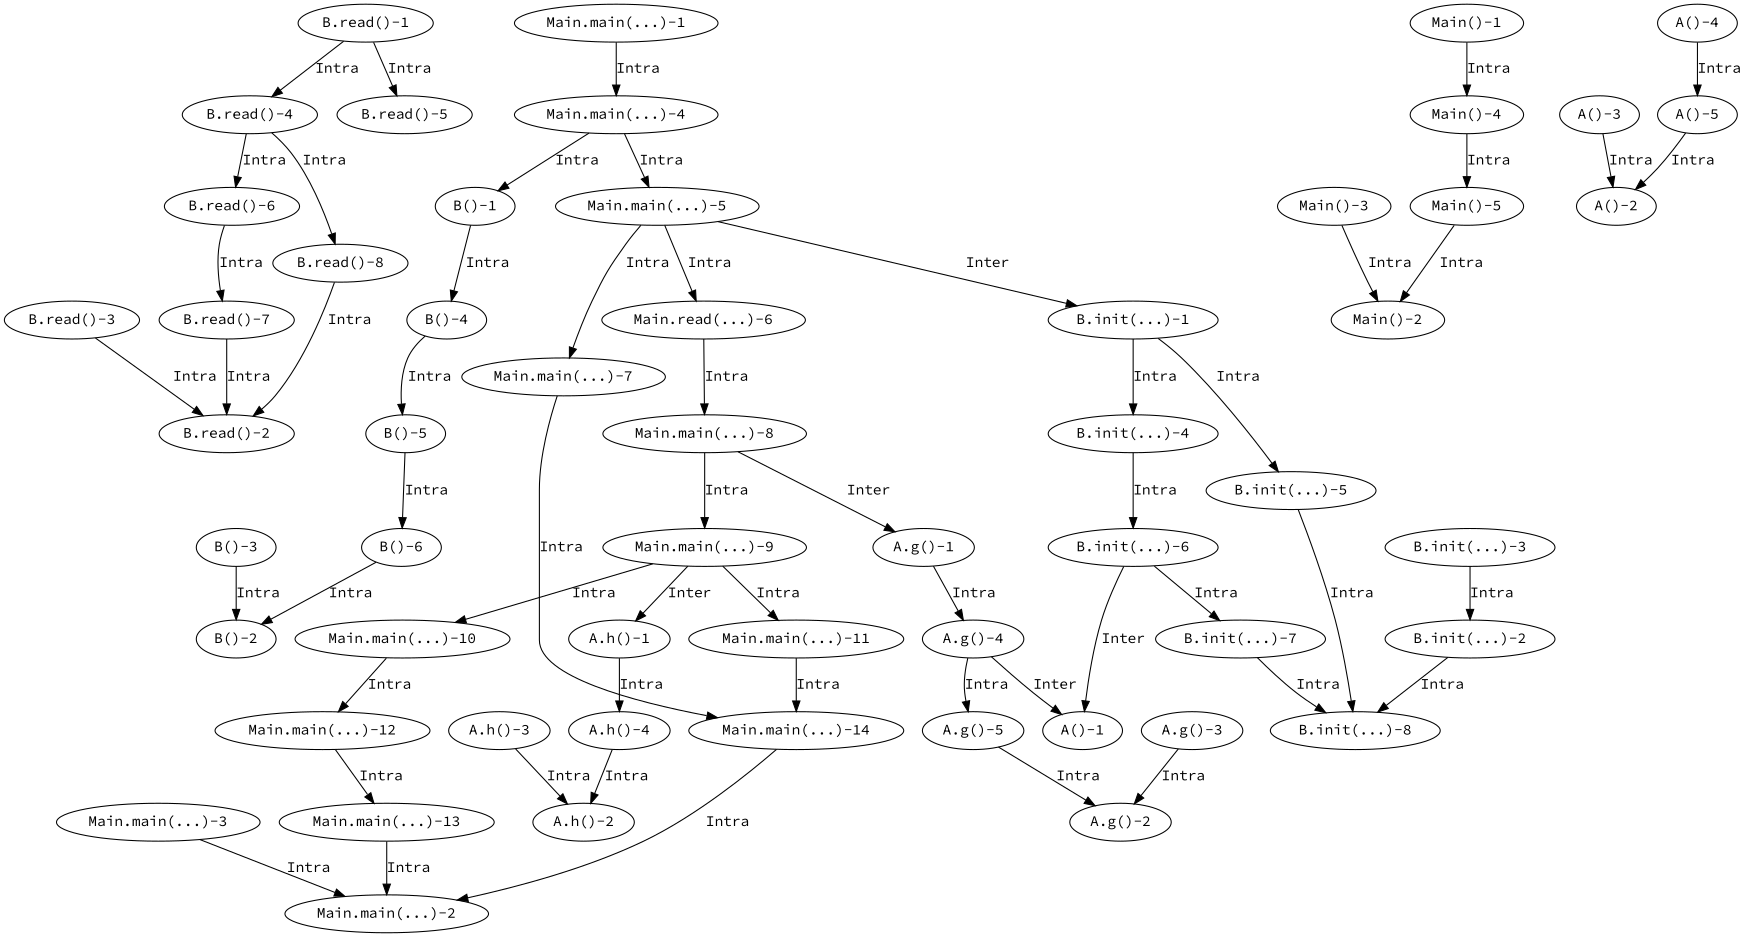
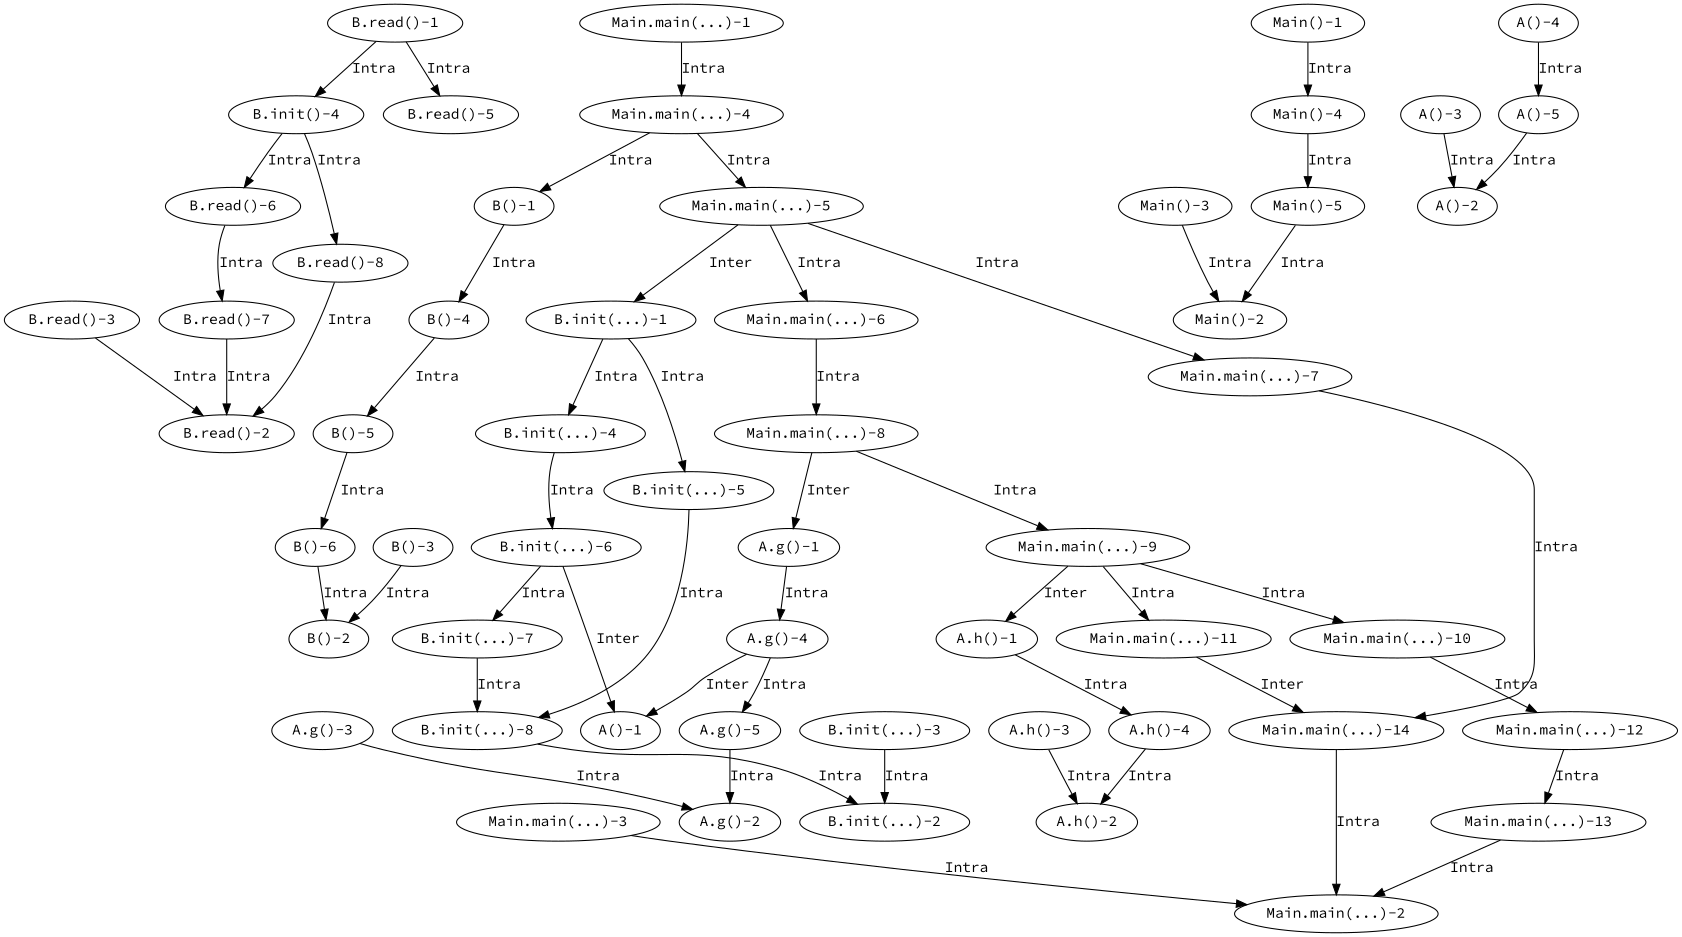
(250, 115) -> (296, 115)
(704, 320) -> (816, 320)
(1417, 681) -> (696, 755)
(818, 685) -> (1283, 685)
